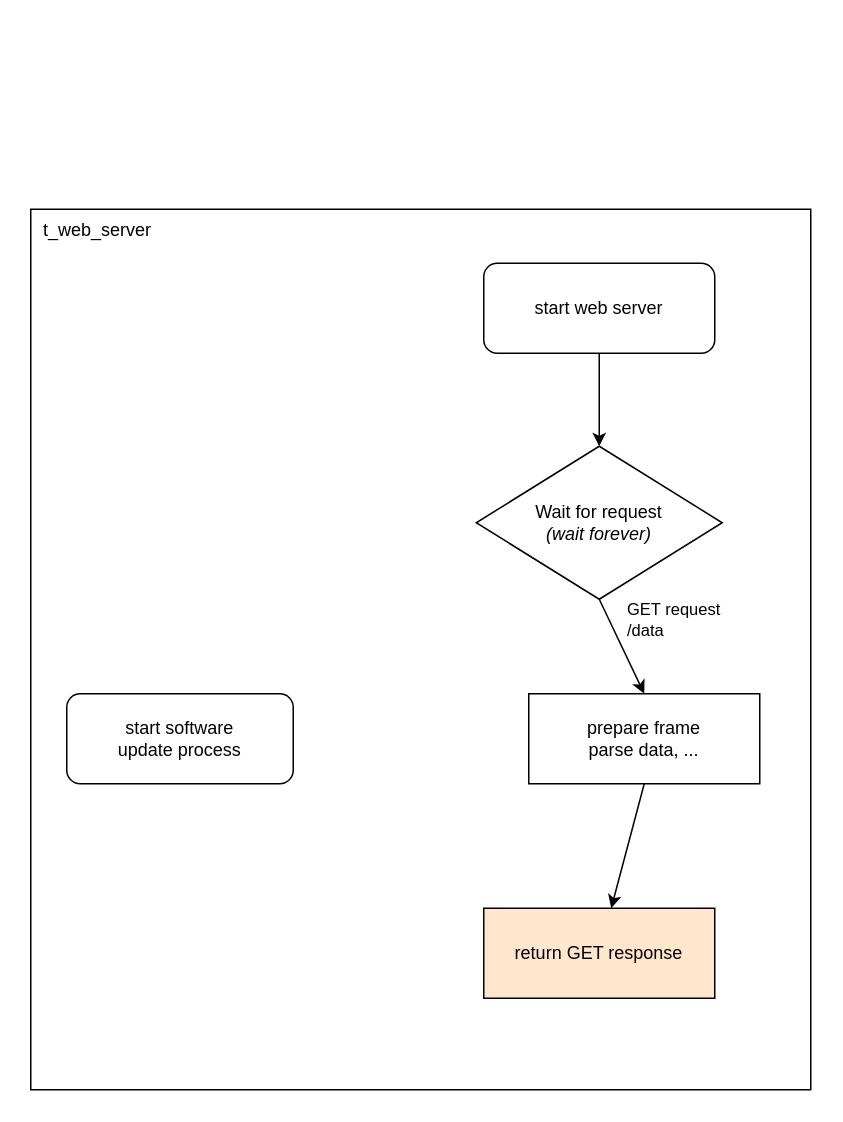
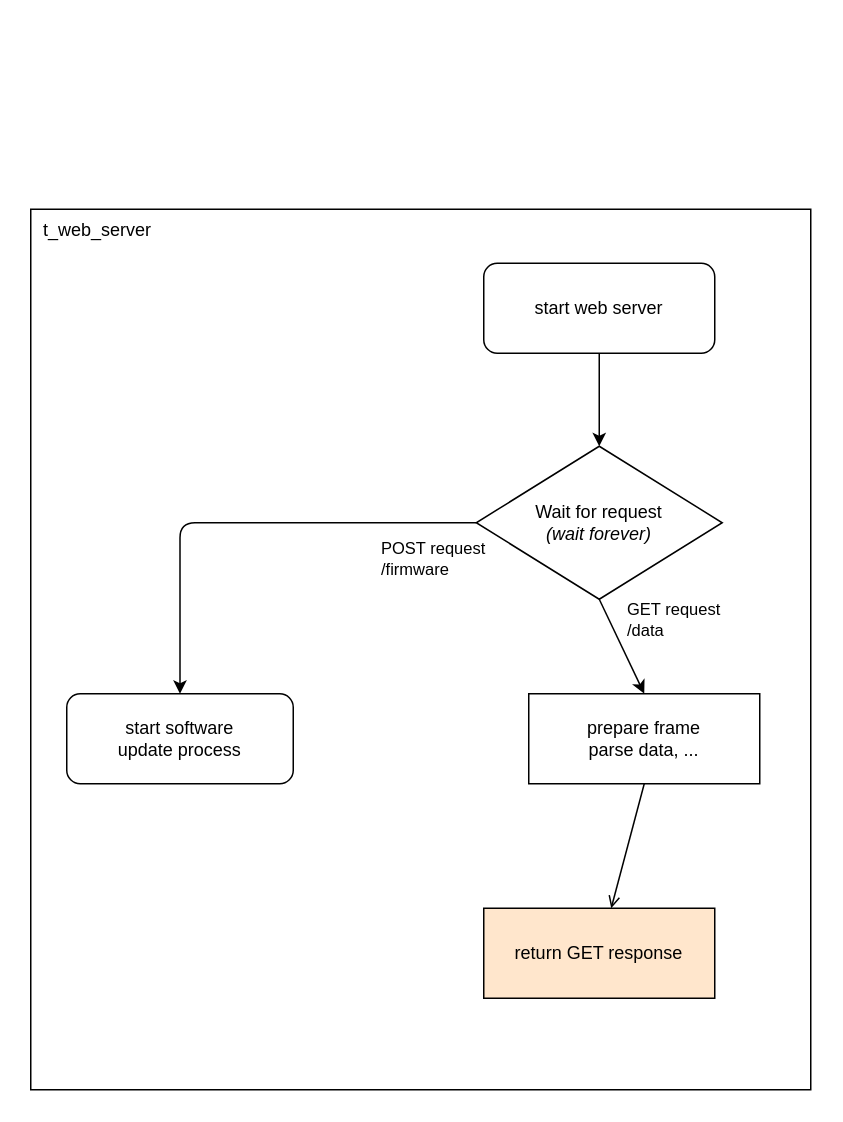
none -> (253, 523)
(614, 897) -> (614, 899)
